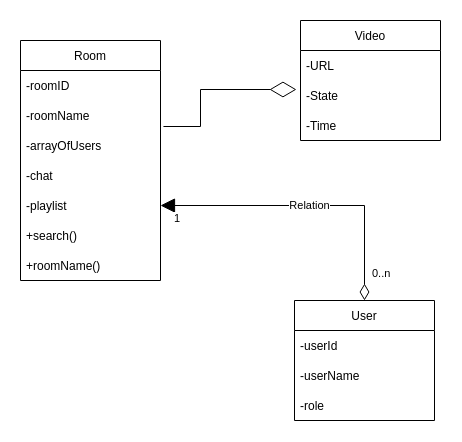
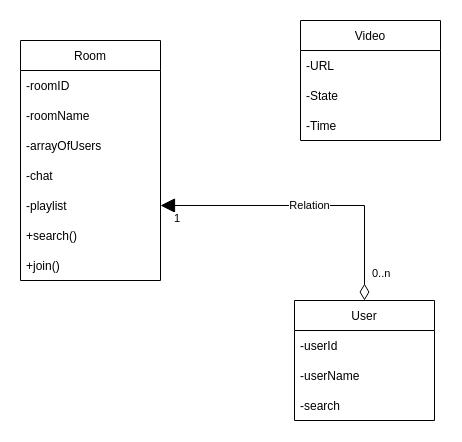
(201, 93) -> none
(63, 266) -> (48, 266)
(315, 406) -> (324, 406)
